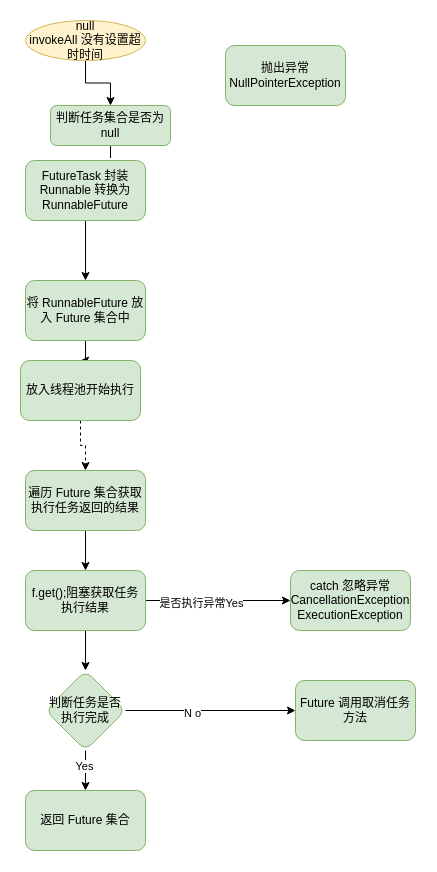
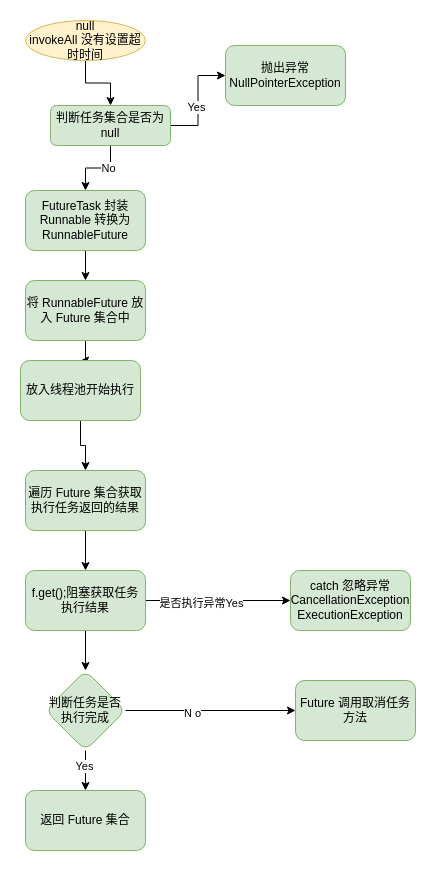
none -> (198, 104)
(86, 191) -> (86, 221)
(81, 445) -> (81, 445)
